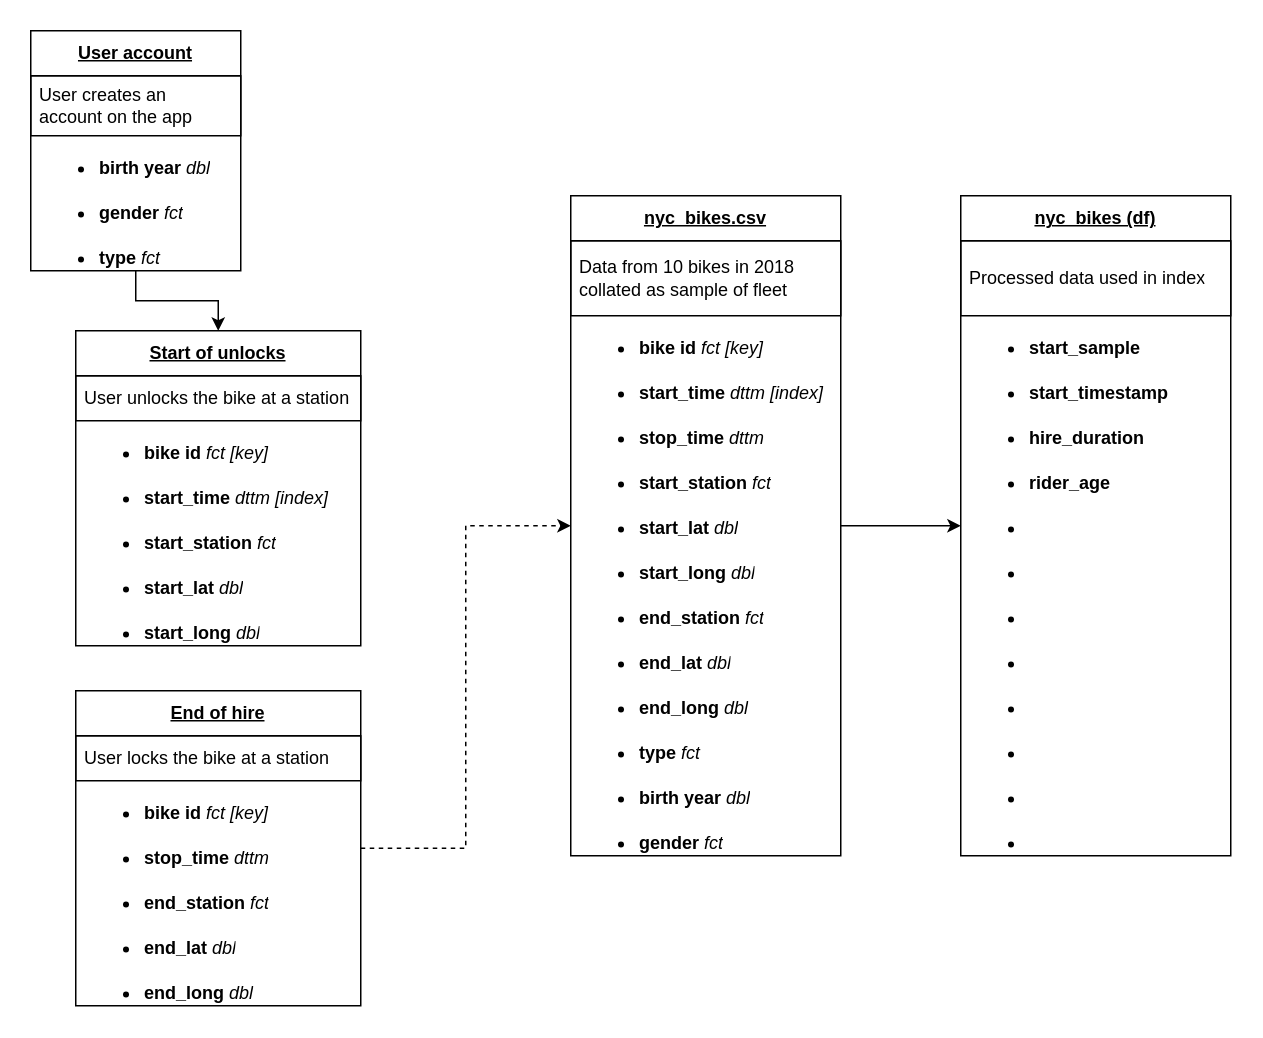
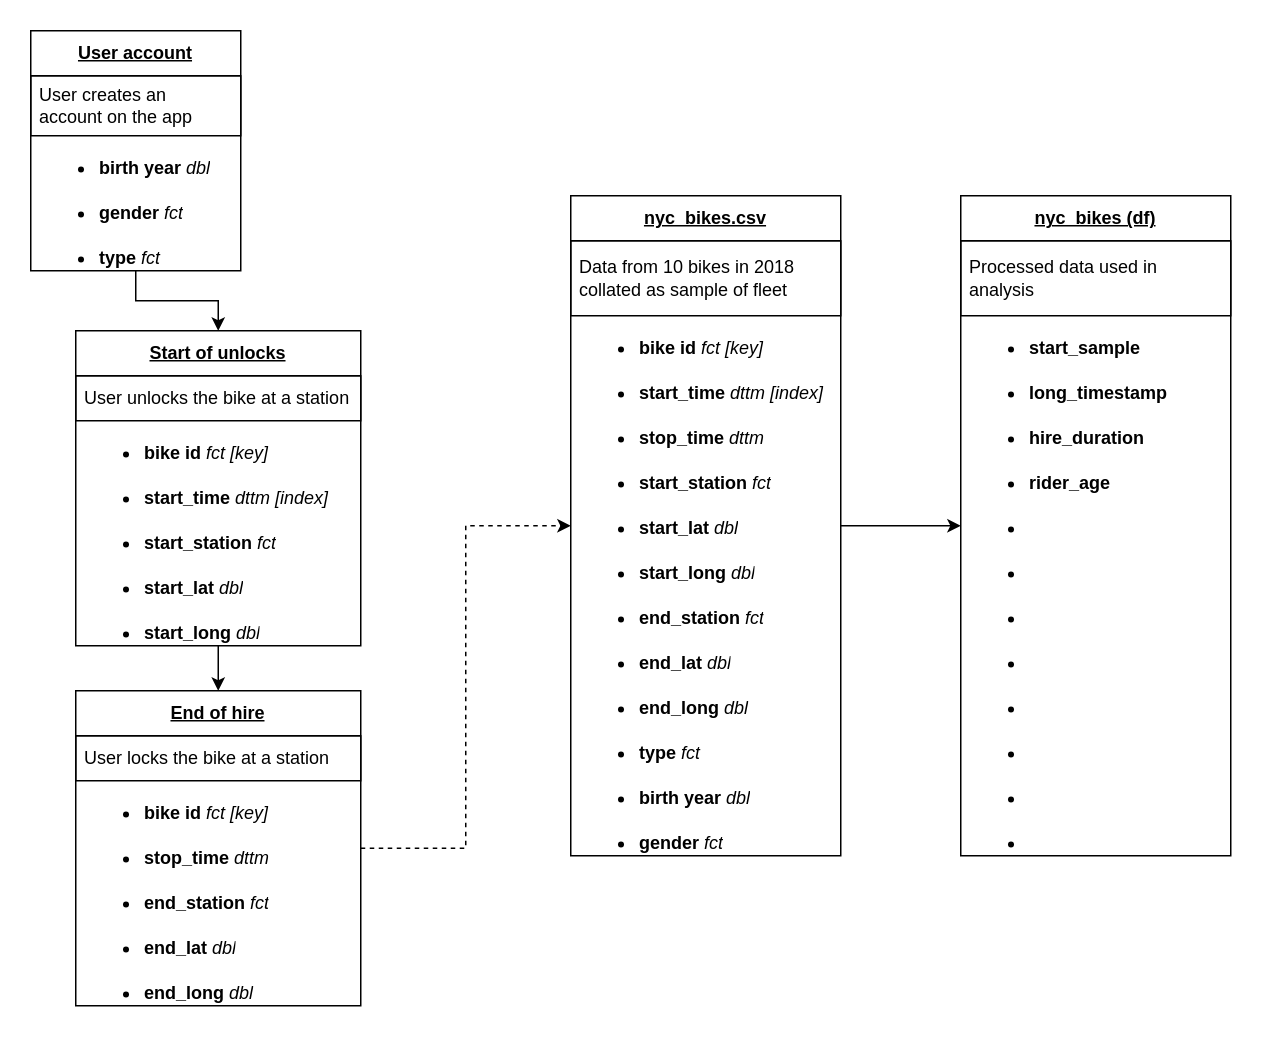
(1097, 278) -> (1097, 278)
(1043, 383) -> (1036, 383)
none -> (218, 673)
